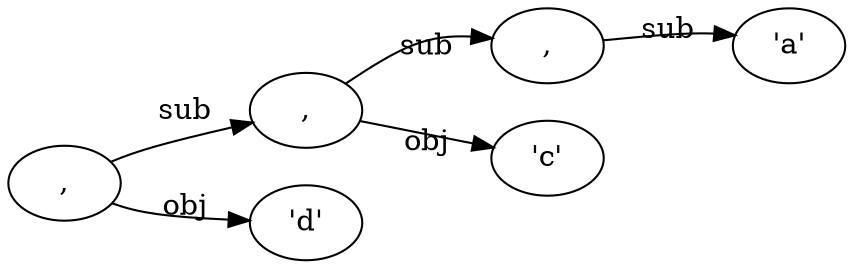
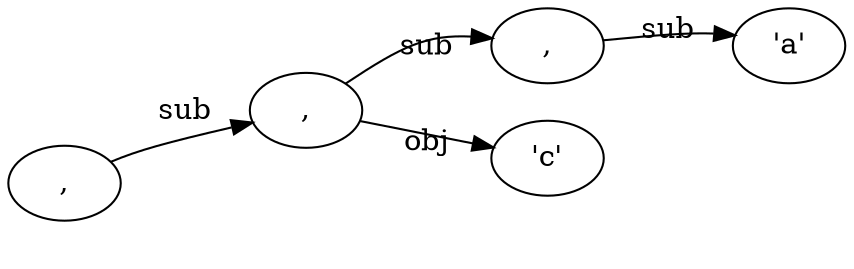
(306, 223) -> none
